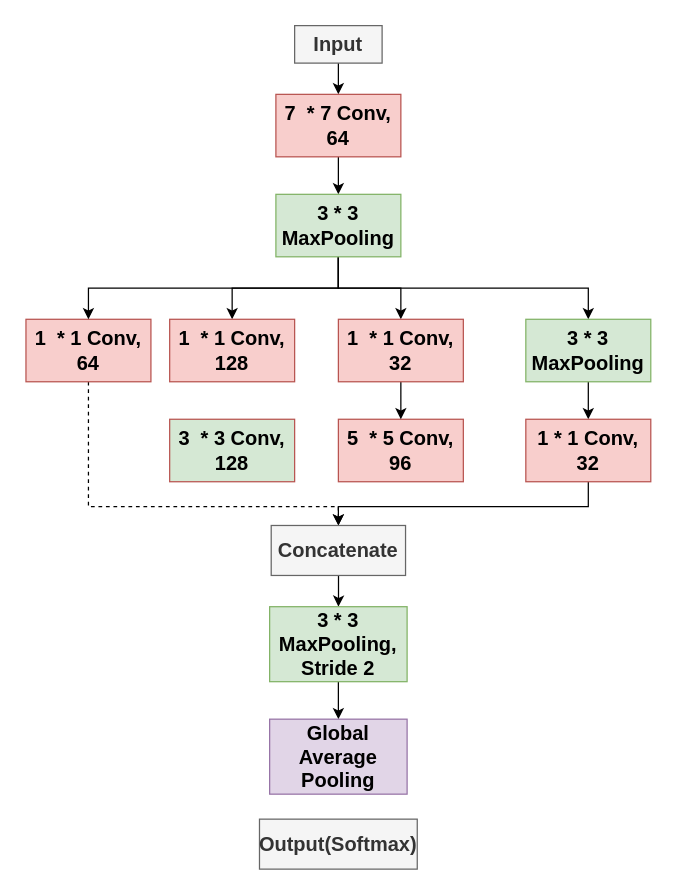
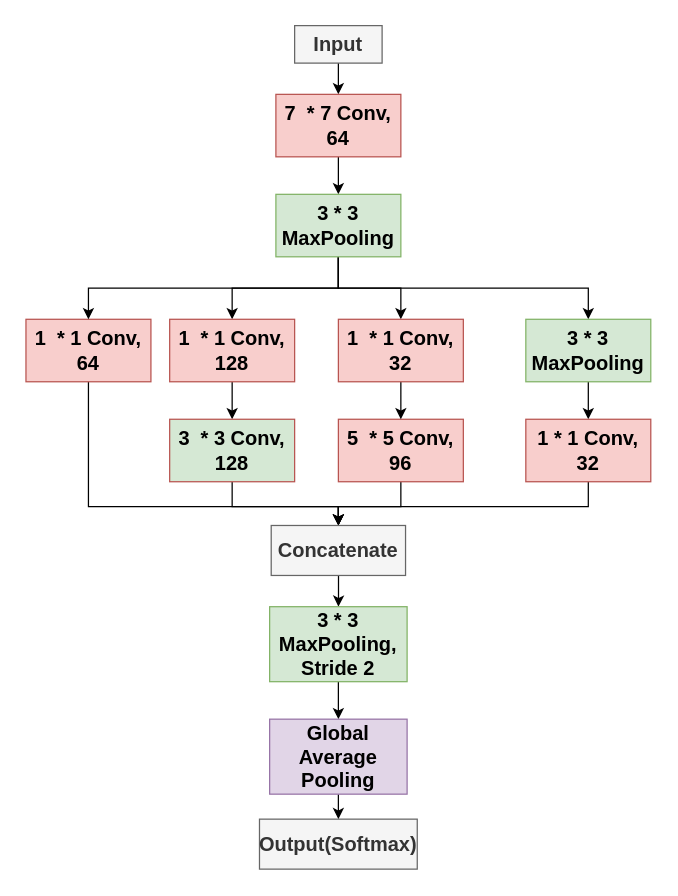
none -> (232, 405)
none -> (401, 492)
none -> (232, 493)
(97, 507) -> (97, 507)
none -> (338, 802)
